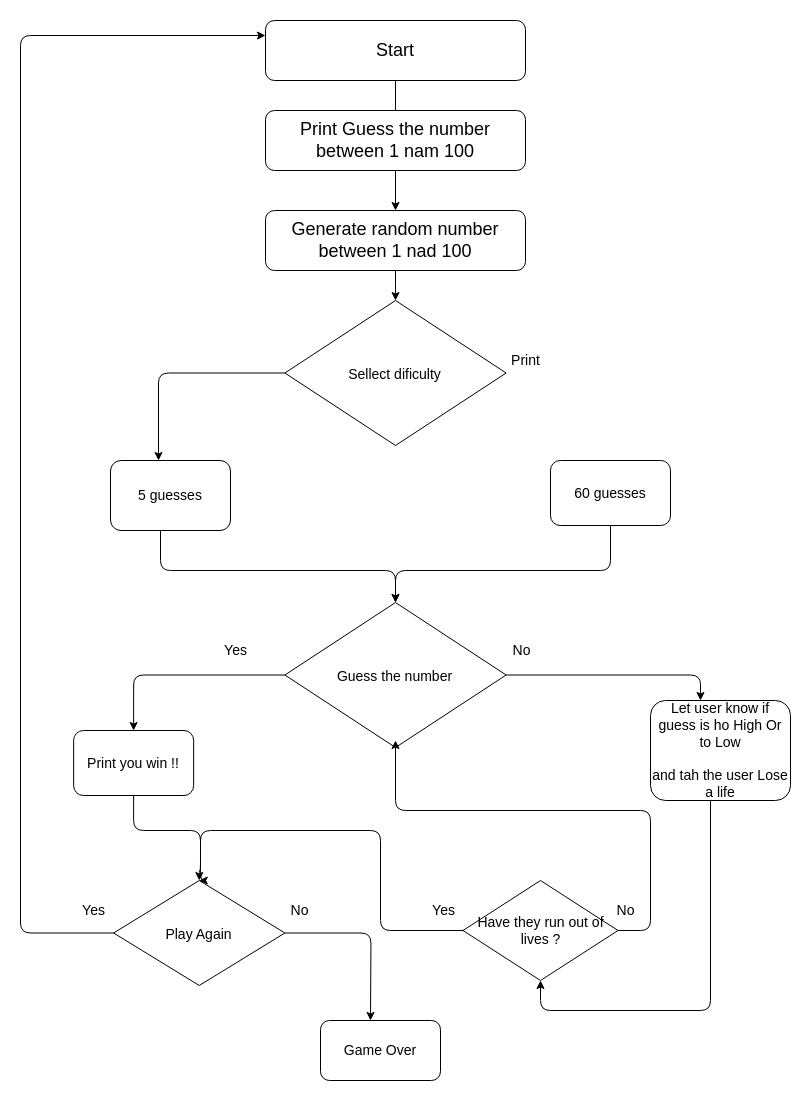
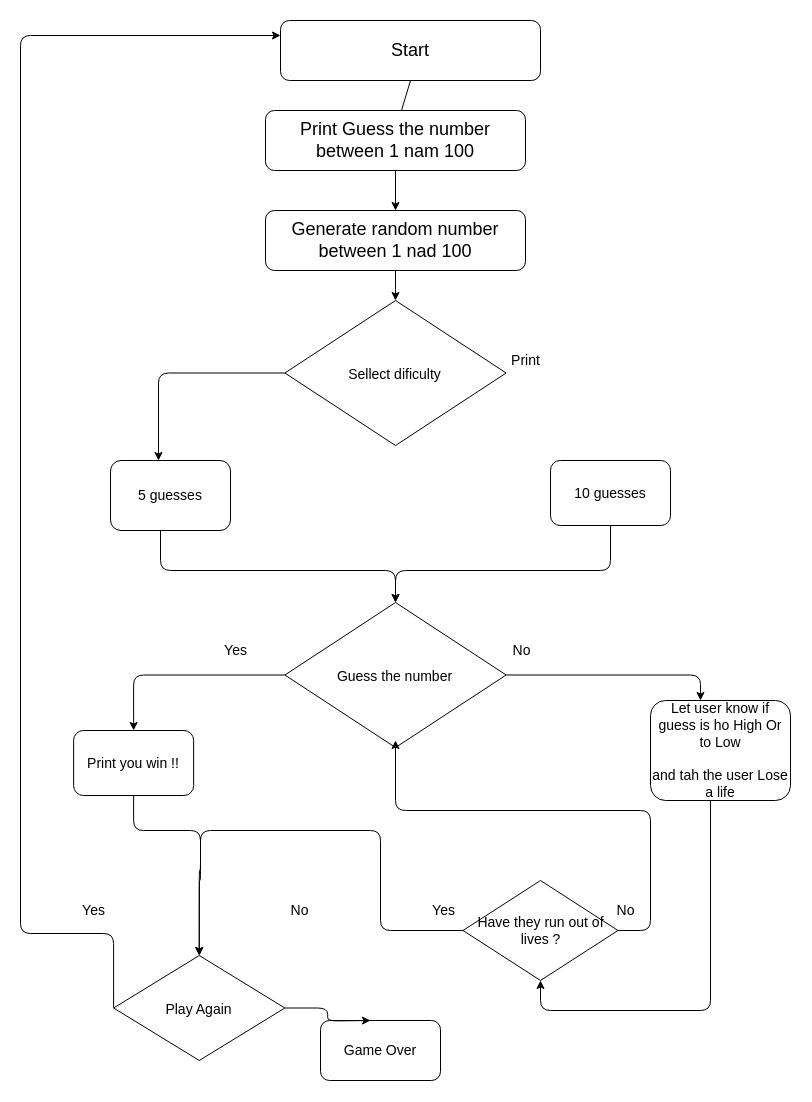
(396, 51) -> (411, 51)
(611, 494) -> (611, 494)
(199, 933) -> (199, 1008)
